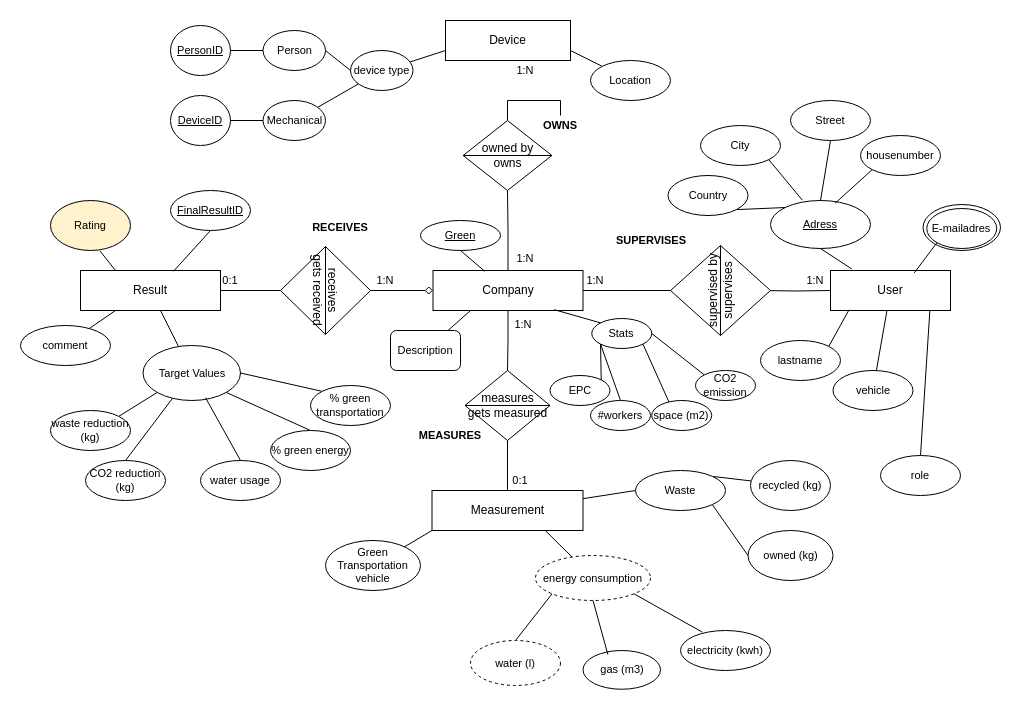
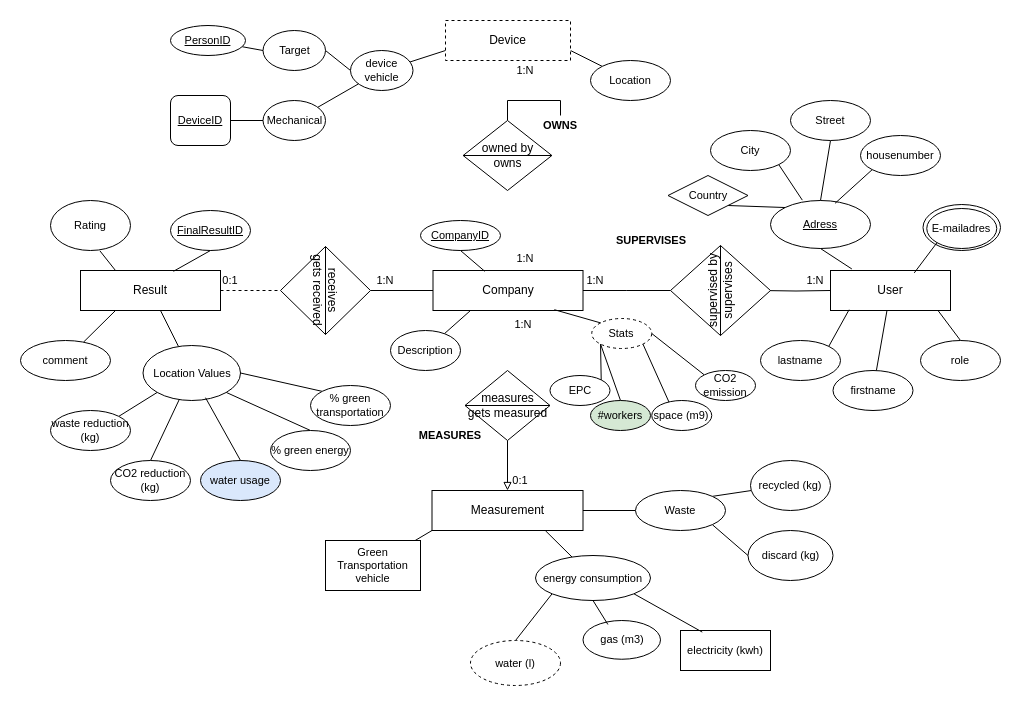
(508, 41) -> (508, 41)
(201, 51) -> (208, 41)
(295, 51) -> (295, 51)
(382, 71) -> (382, 71)
(201, 121) -> (201, 121)
(741, 146) -> (751, 151)
(708, 196) -> (708, 196)
(211, 211) -> (211, 231)
(91, 226) -> (91, 226)
(341, 228) -> none
(508, 231) -> none
(461, 236) -> (461, 236)
(251, 291) -> (251, 291)
(424, 291) -> (428, 291)
(622, 334) -> (622, 334)
(508, 341) -> none
(66, 346) -> (66, 361)
(426, 351) -> (426, 351)
(193, 374) -> (193, 374)
(874, 391) -> (874, 391)
(621, 416) -> (621, 416)
(682, 416) -> (682, 416)
(921, 476) -> (961, 361)
(126, 481) -> (151, 481)
(241, 481) -> (241, 481)
(508, 484) -> (508, 481)
(681, 491) -> (681, 511)
(791, 556) -> (791, 556)
(373, 566) -> (373, 566)
(593, 578) -> (593, 578)
(726, 651) -> (726, 651)
(622, 670) -> (622, 640)
